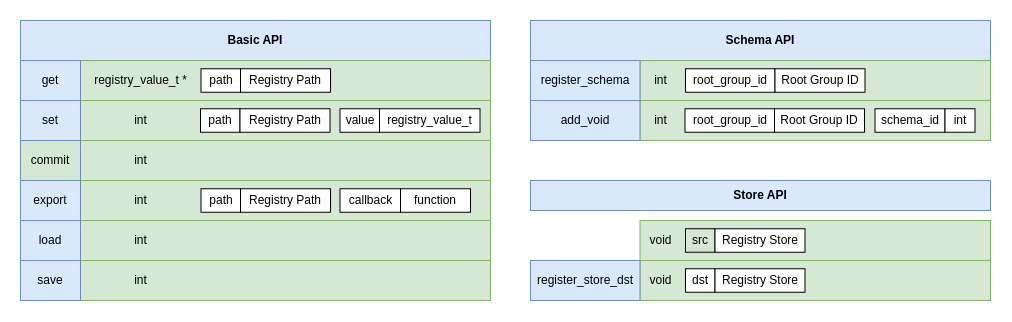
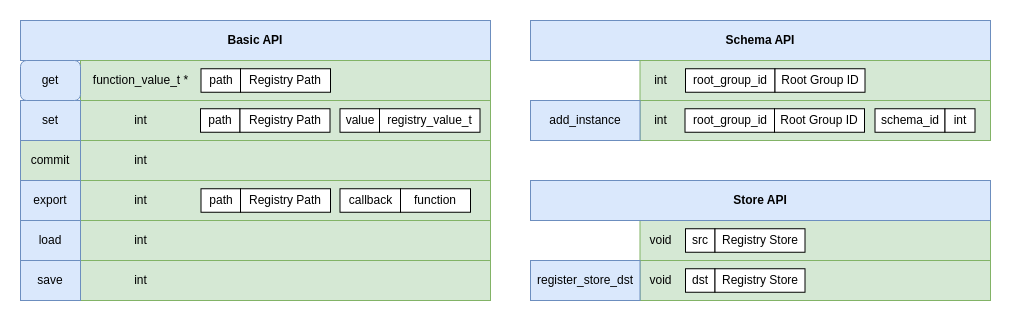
(51, 81) -> (51, 81)
(141, 81) -> (141, 81)
(585, 81) -> none
(586, 121) -> (586, 121)
(761, 196) -> (761, 201)
(700, 241) -> (700, 241)
